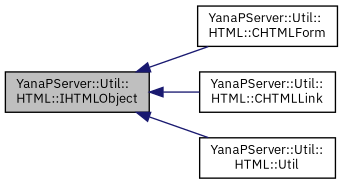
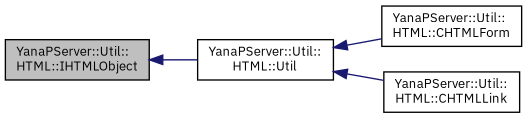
(179, 57) -> (364, 42)
(181, 92) -> (365, 77)
